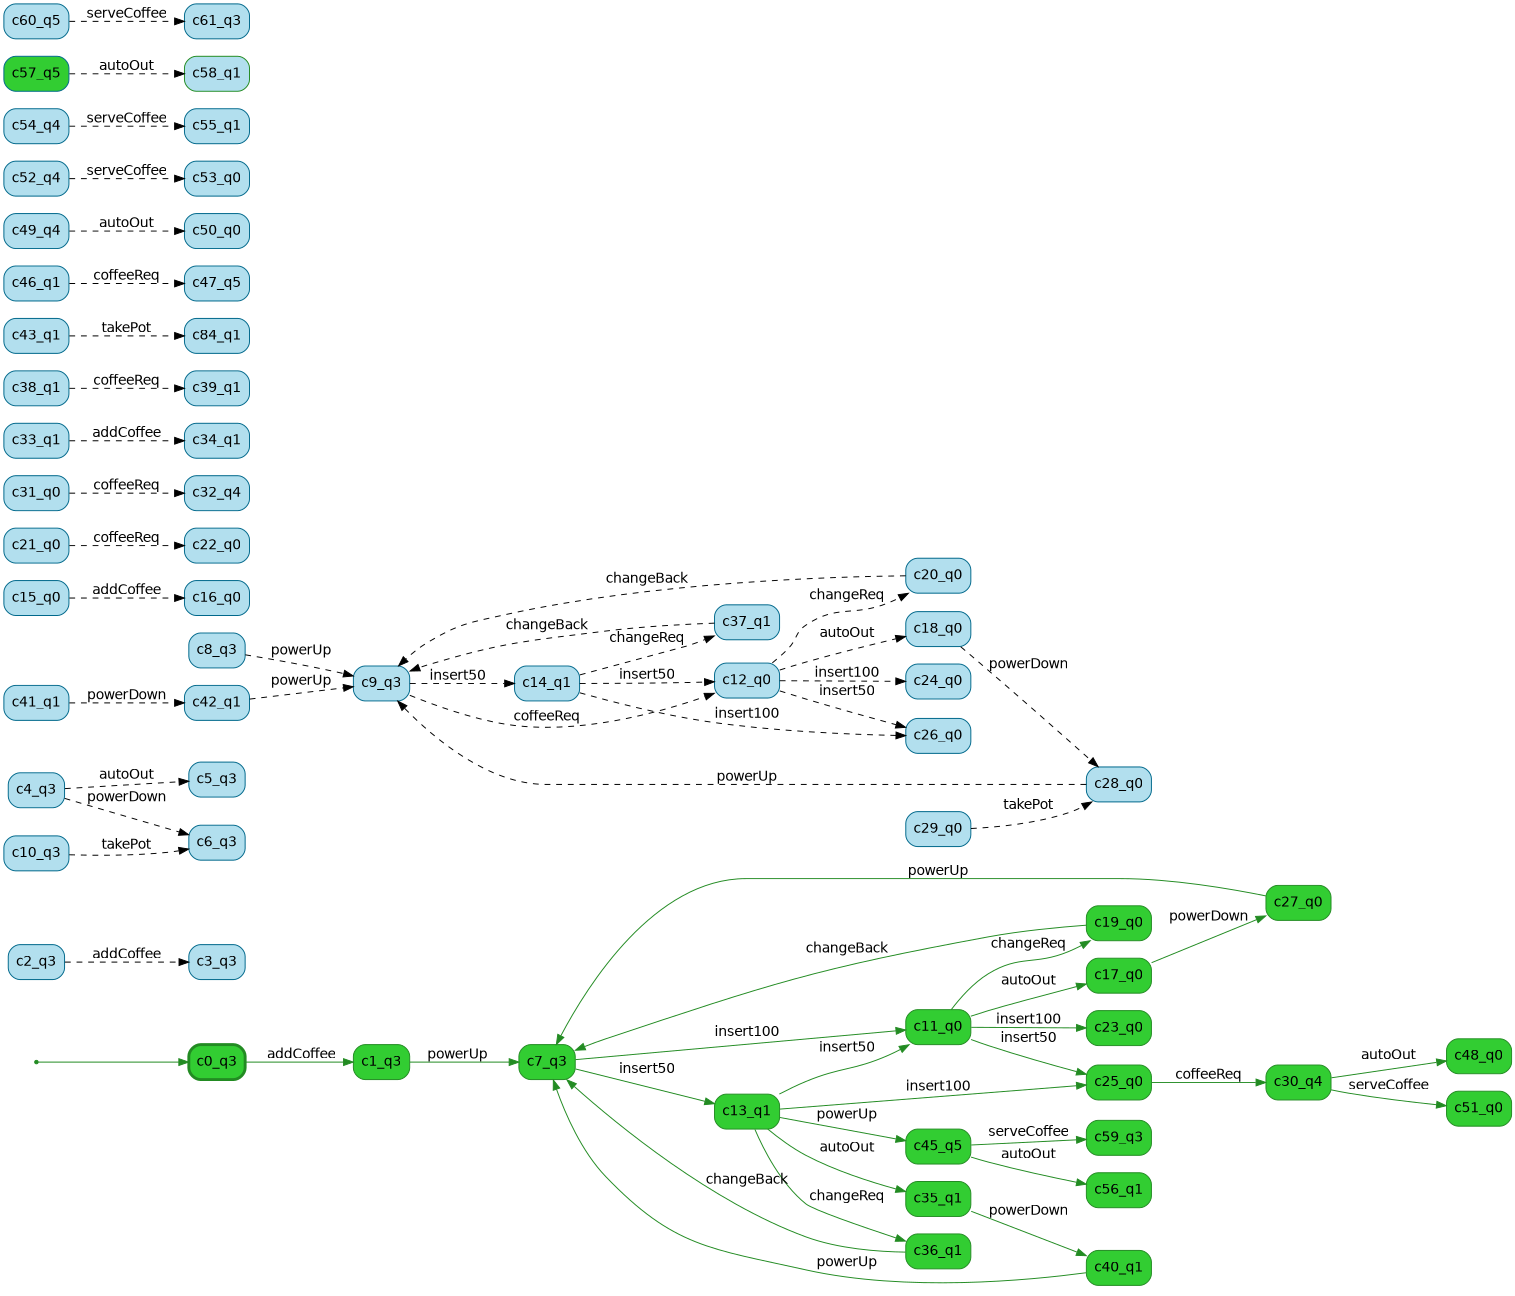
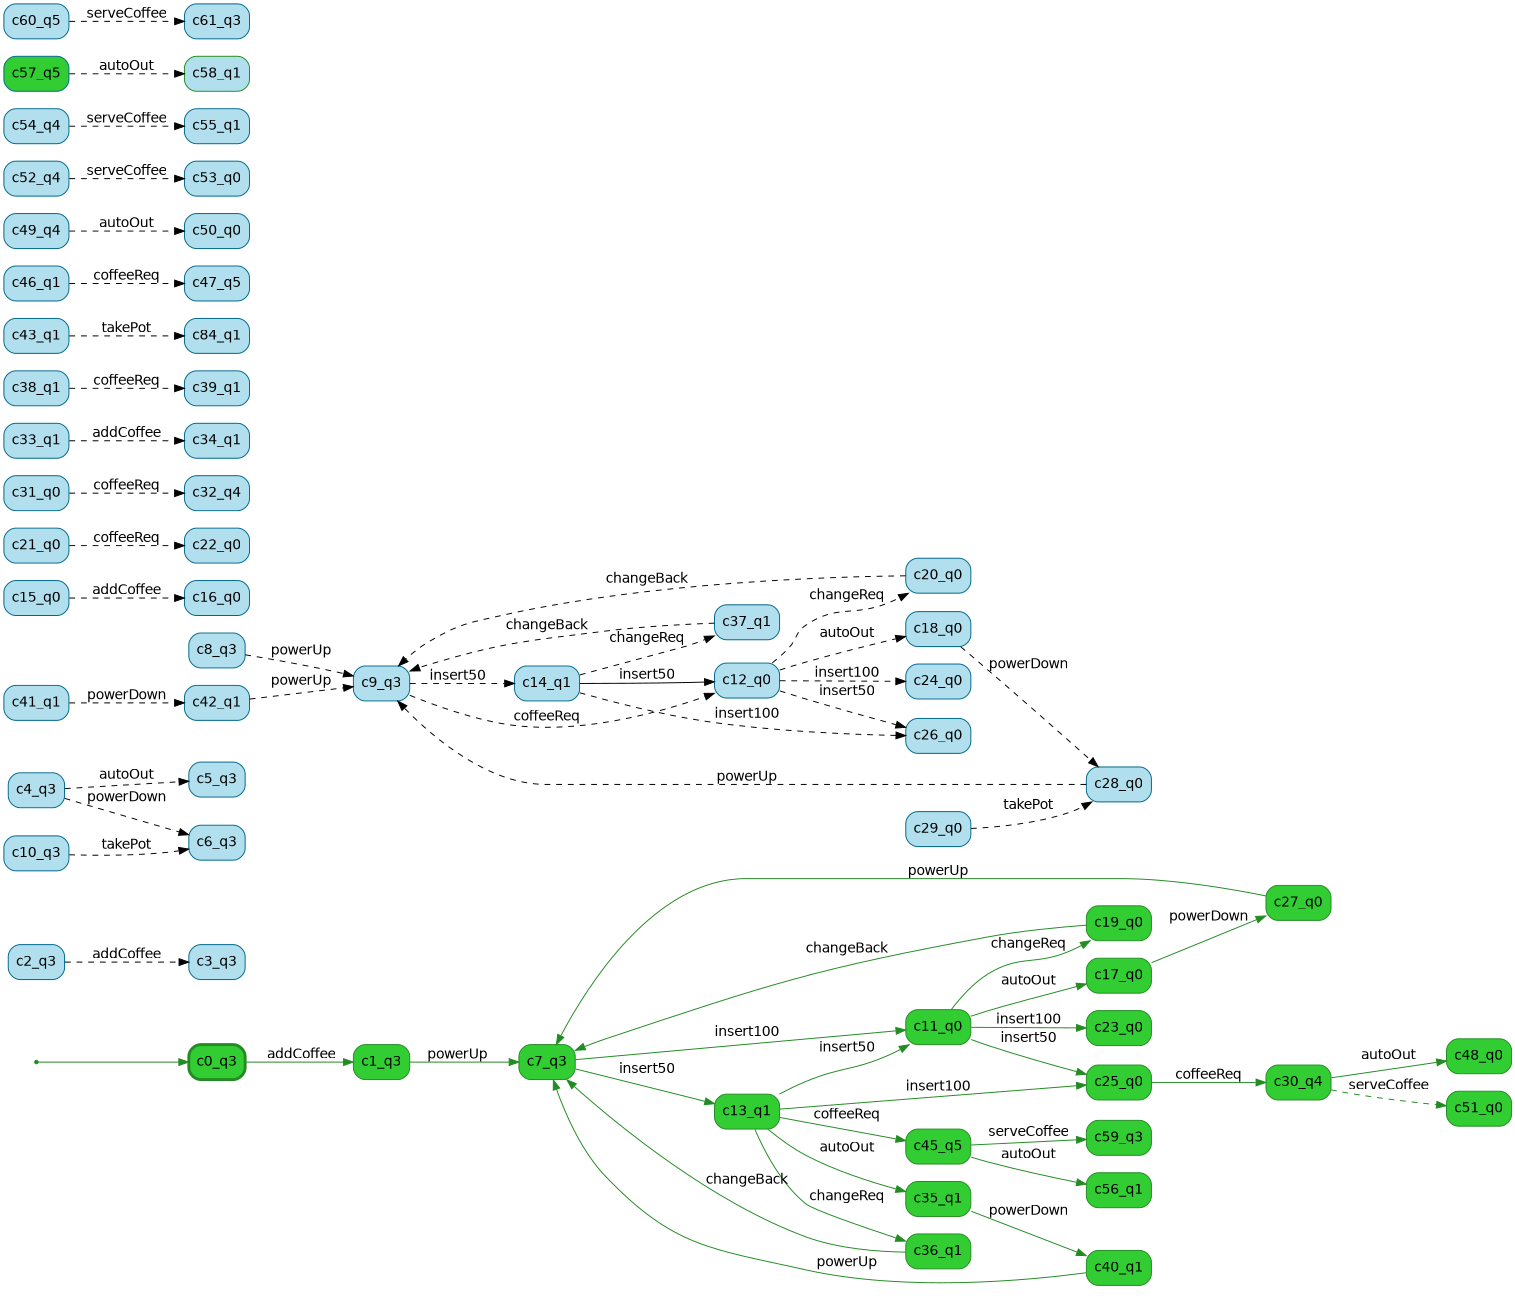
(642, 683) -> (642, 683)
(1384, 1098) -> (1384, 1098)
(847, 1115) -> (847, 1115)
